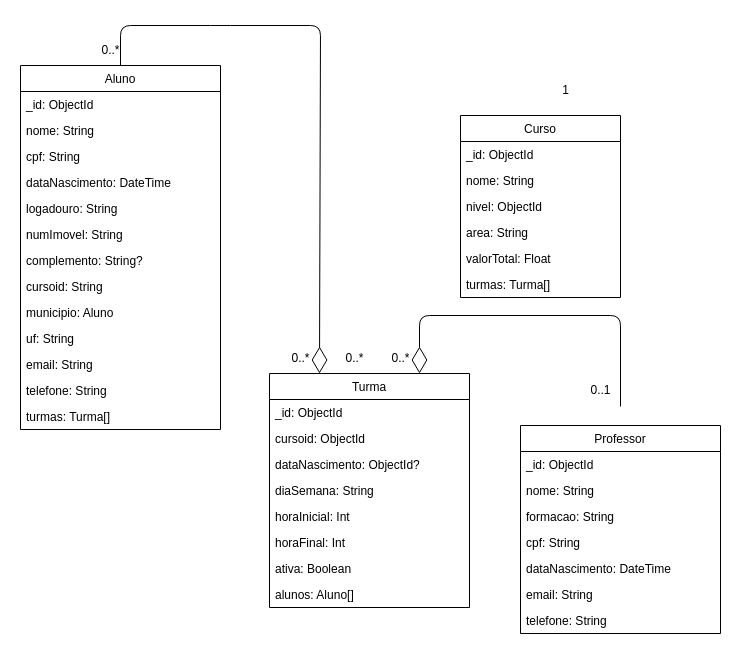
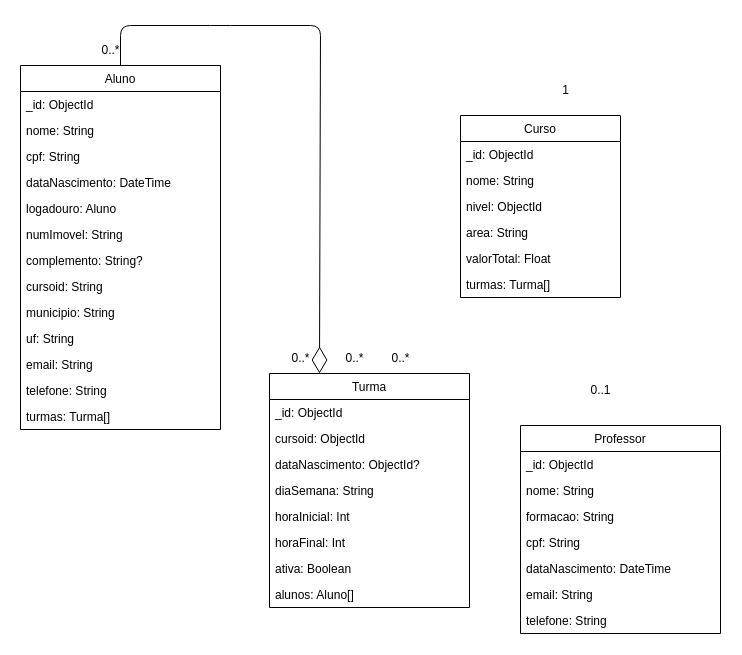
(77, 209) -> (74, 209)
(70, 313) -> (74, 313)
(550, 316) -> none
